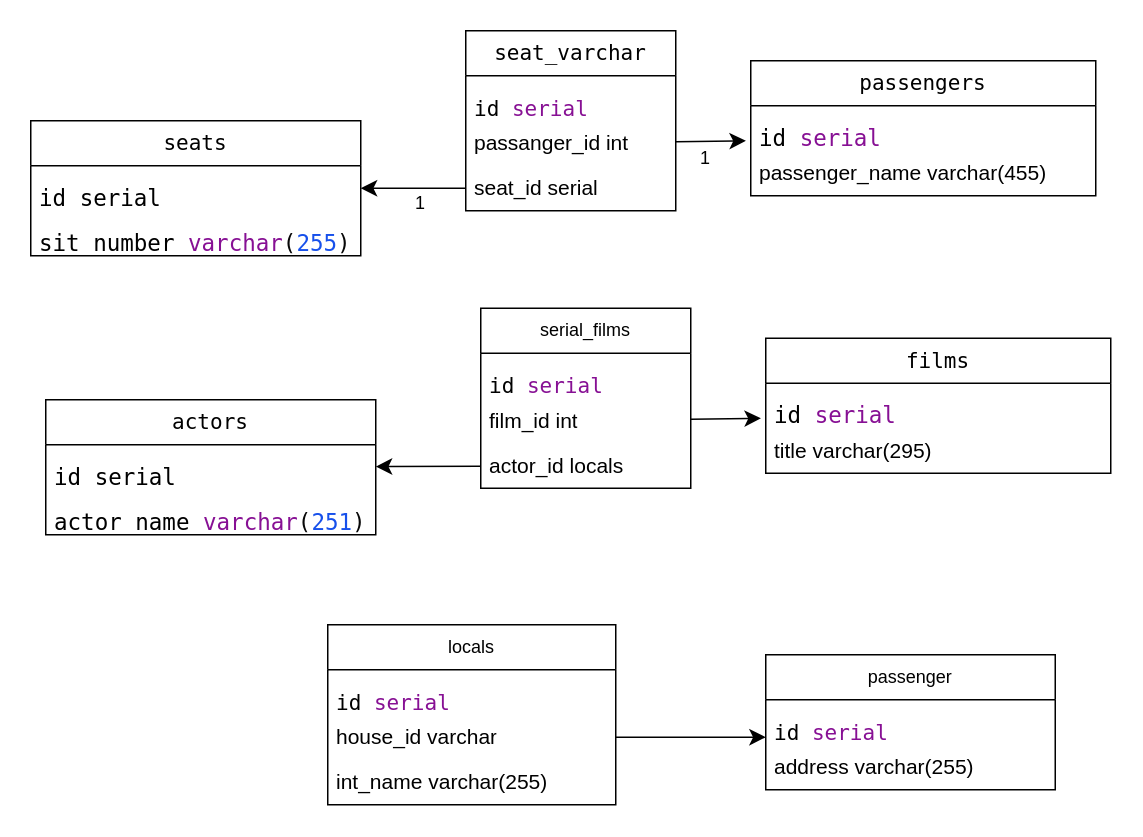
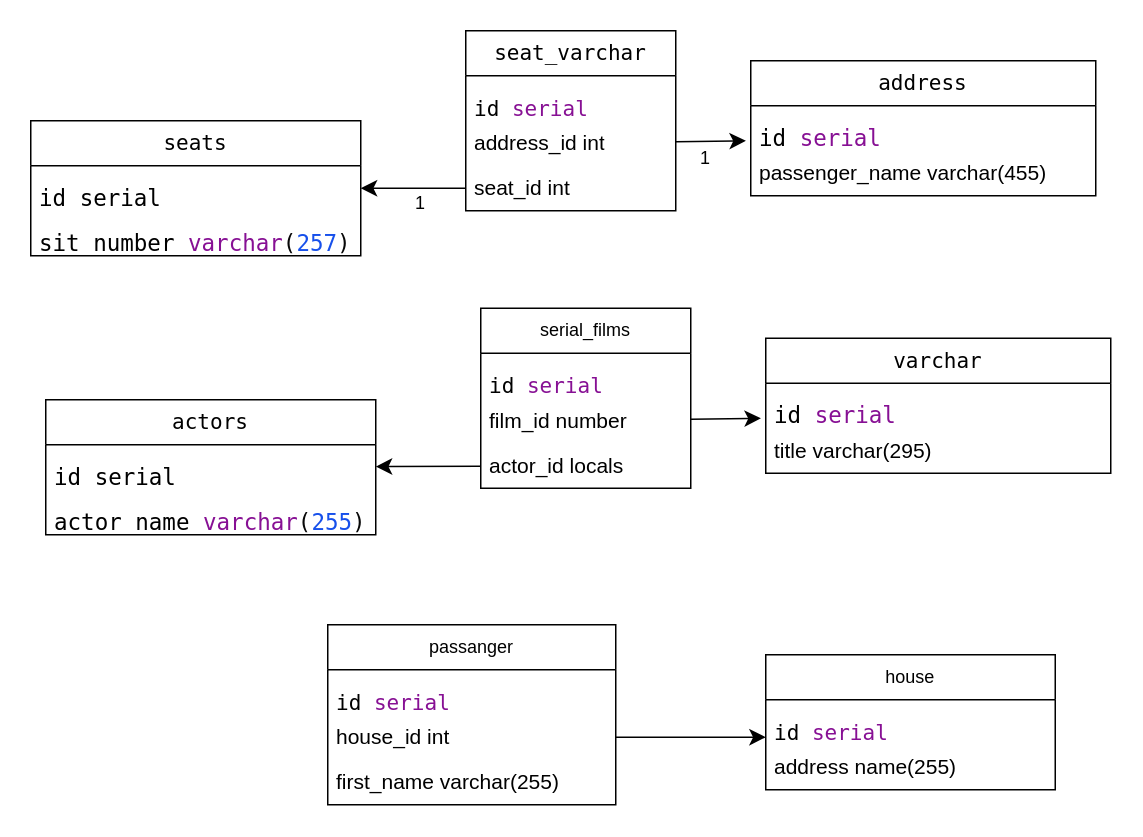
(923, 83) -> (923, 83)
(548, 143) -> (538, 143)
(536, 188) -> (523, 188)
(151, 233) -> (151, 233)
(938, 361) -> (938, 361)
(533, 421) -> (551, 421)
(168, 512) -> (168, 512)
(472, 647) -> (472, 647)
(911, 677) -> (911, 677)
(413, 737) -> (390, 737)
(873, 767) -> (858, 767)
(438, 782) -> (448, 782)
